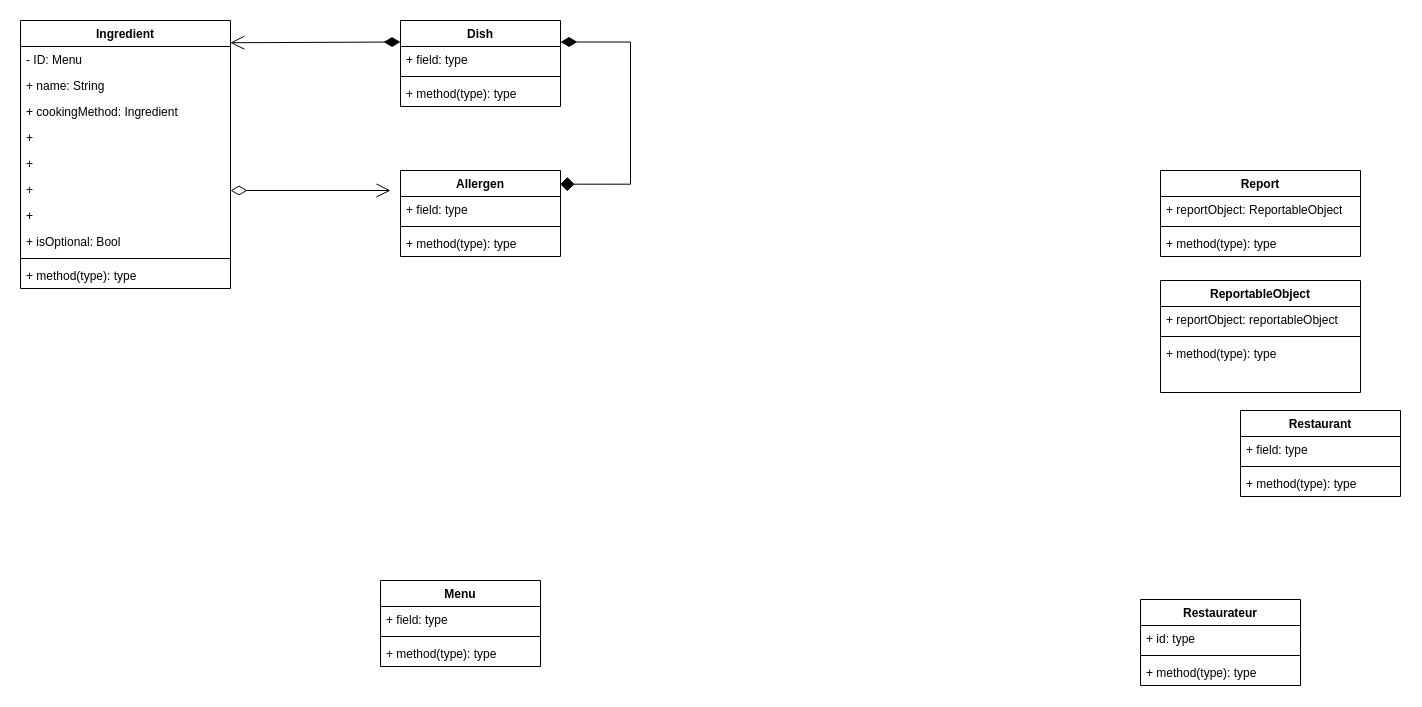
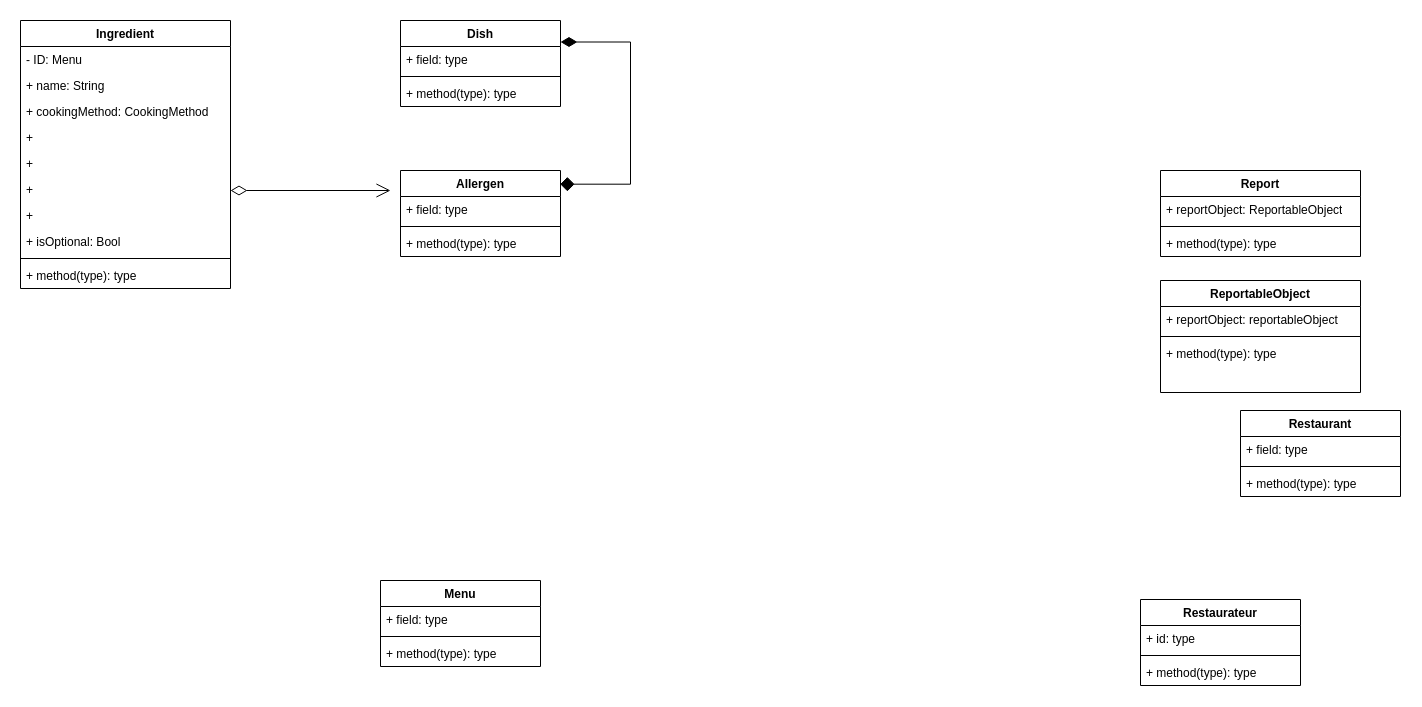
(309, 42) -> none
(109, 113) -> (120, 113)
